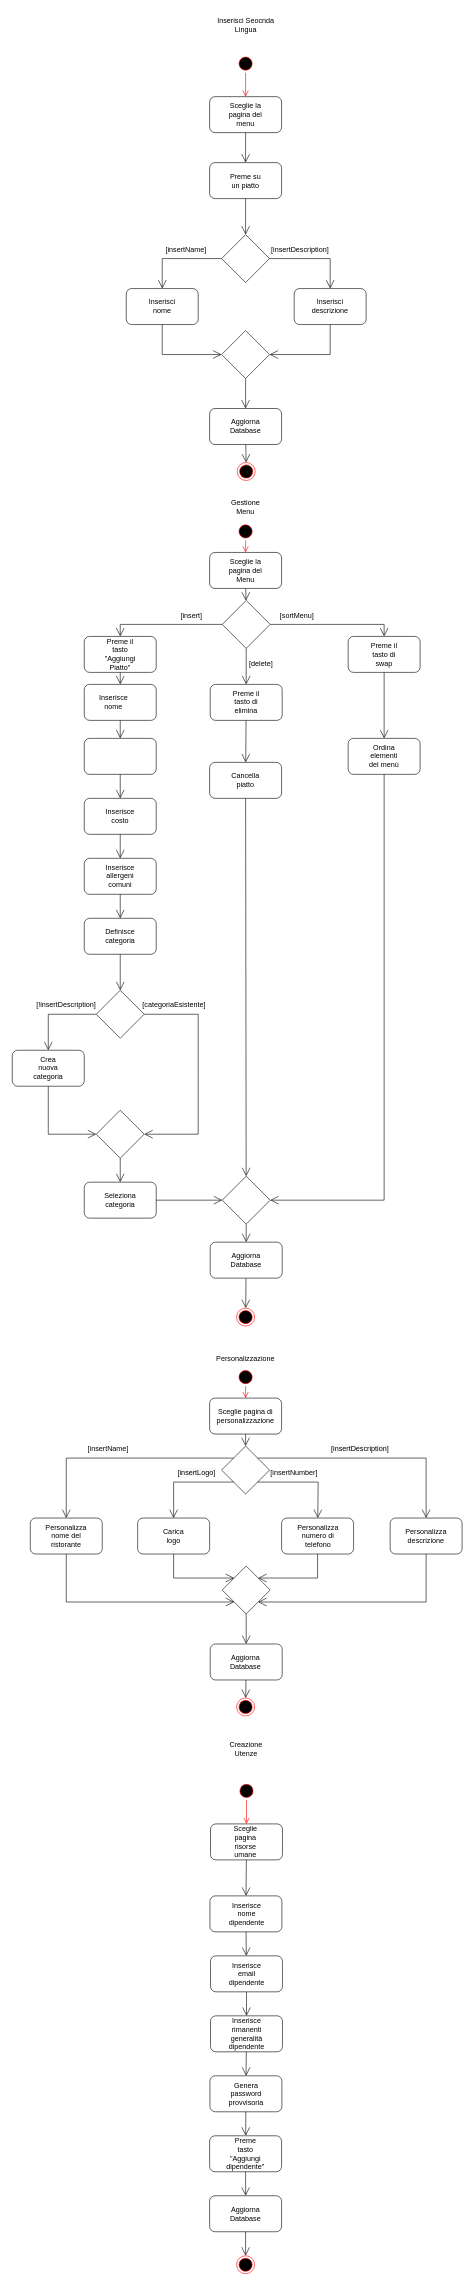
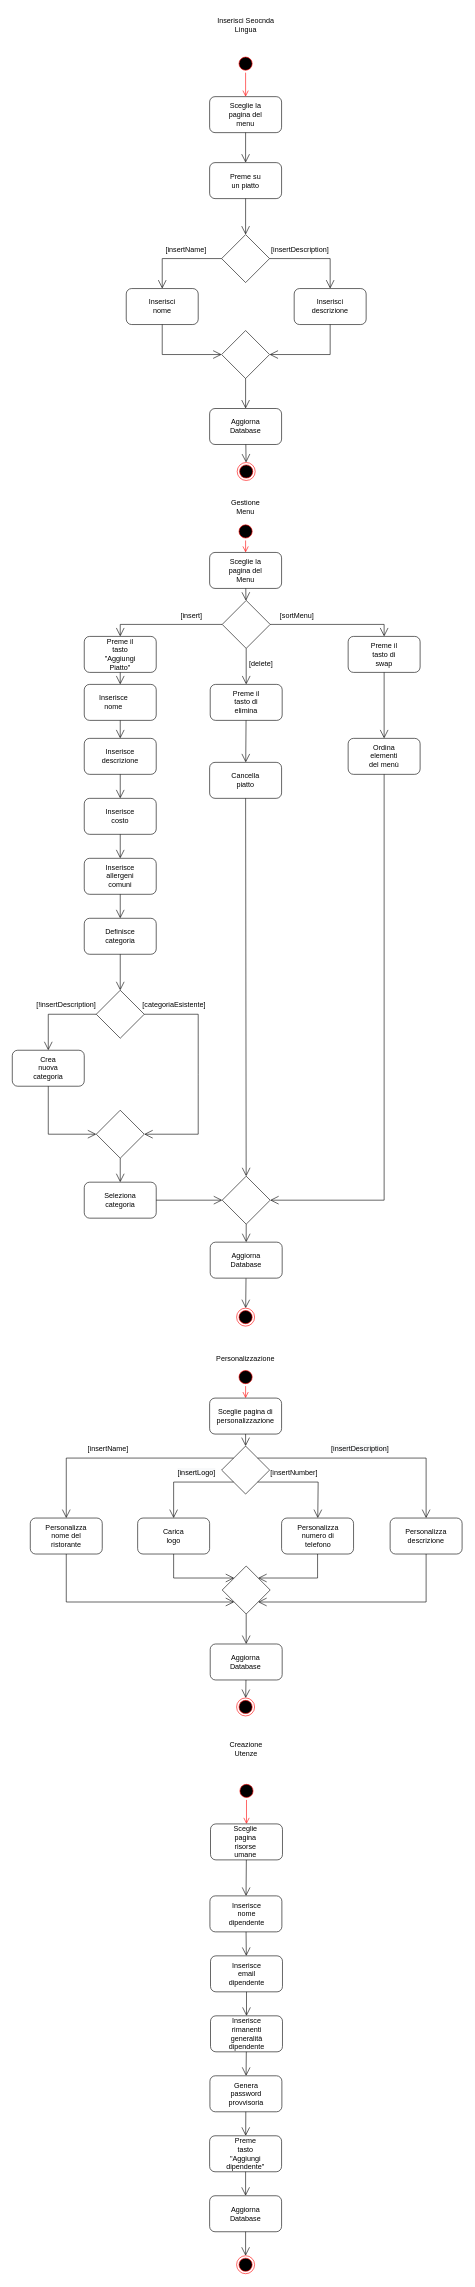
none -> (120, 756)
